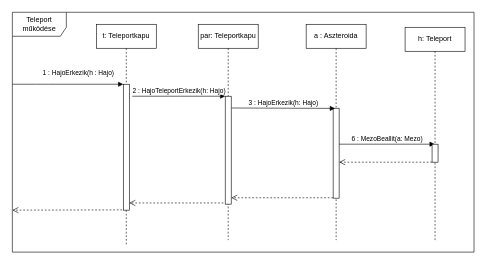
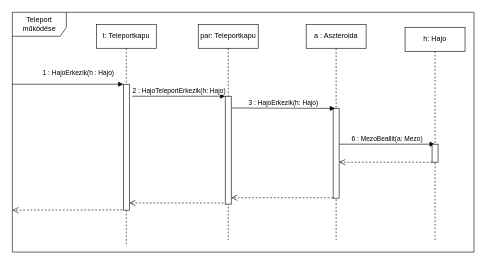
(435, 39) -> (435, 39)
